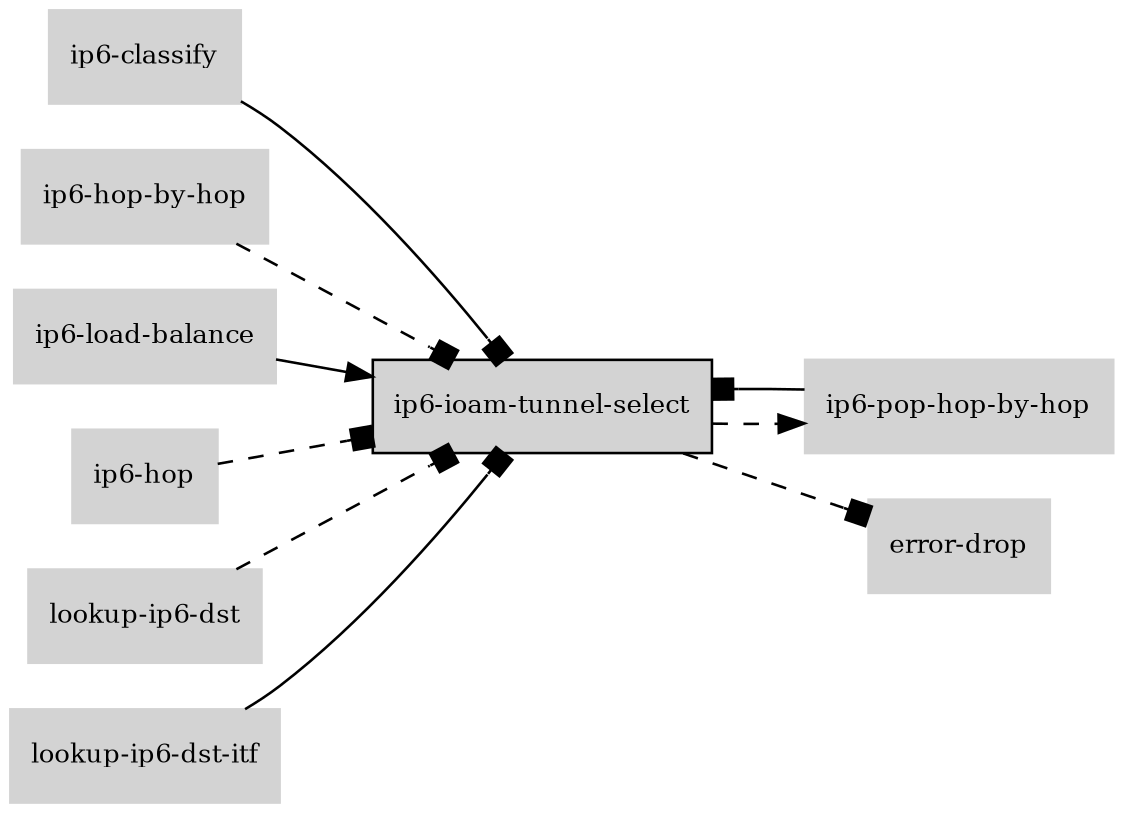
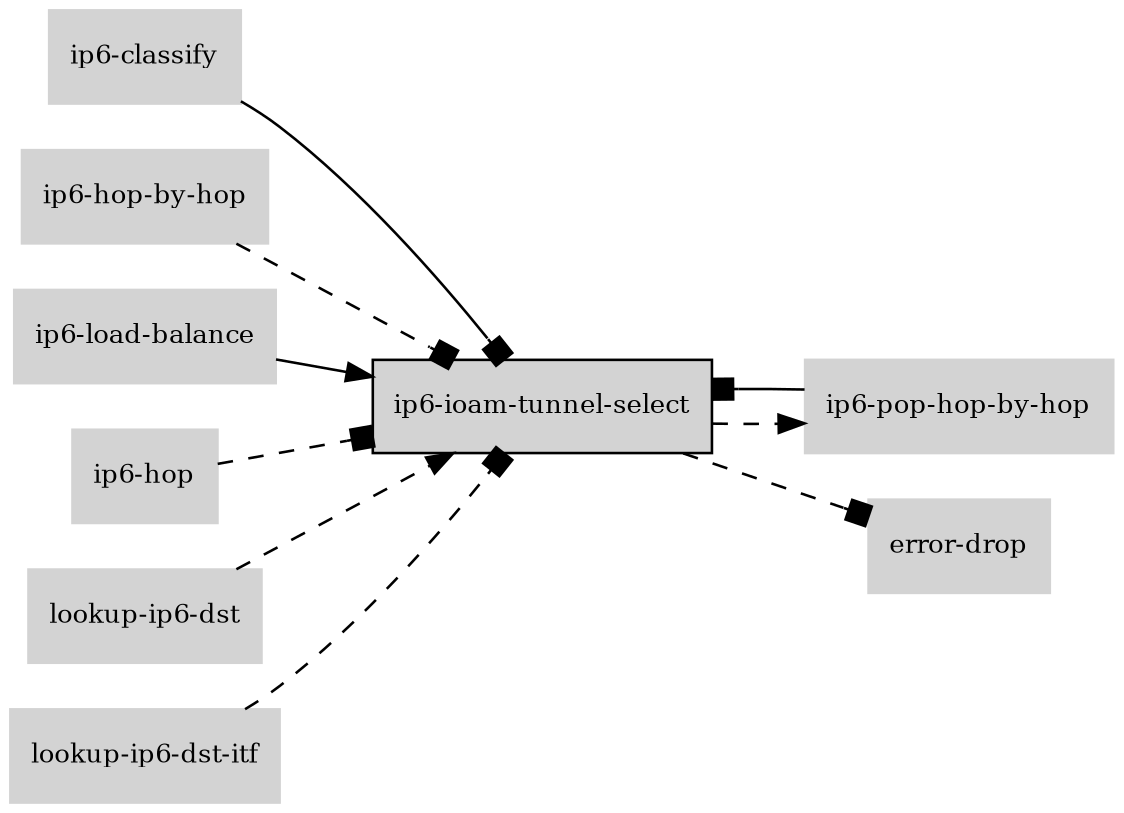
(333, 518) -> (333, 518)
(375, 601) -> (375, 601)
